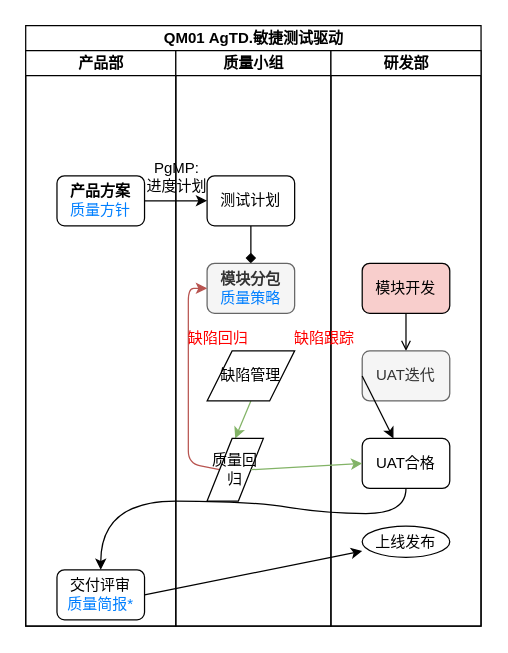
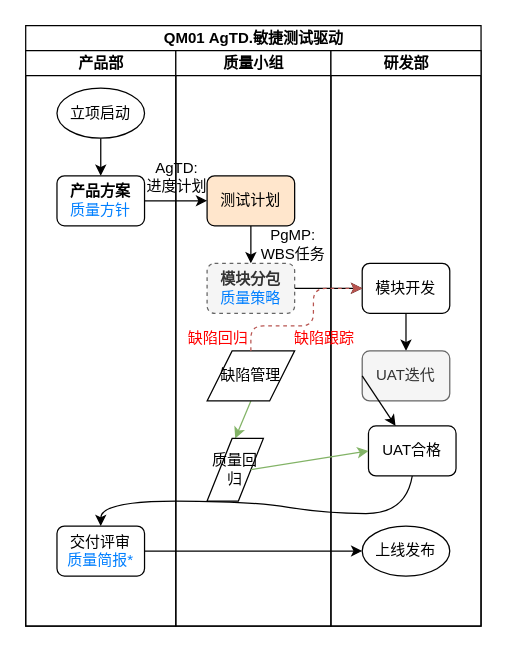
none -> (101, 113)
none -> (101, 152)
(177, 177) -> (177, 177)
(251, 201) -> (251, 201)
none -> (293, 244)
(251, 252) -> (251, 253)
(251, 288) -> (251, 288)
none -> (305, 288)
(406, 288) -> (406, 288)
none -> (285, 326)
(406, 342) -> (406, 341)
(188, 387) -> none
(406, 463) -> (412, 451)
(406, 541) -> (406, 551)
(101, 594) -> (101, 551)
